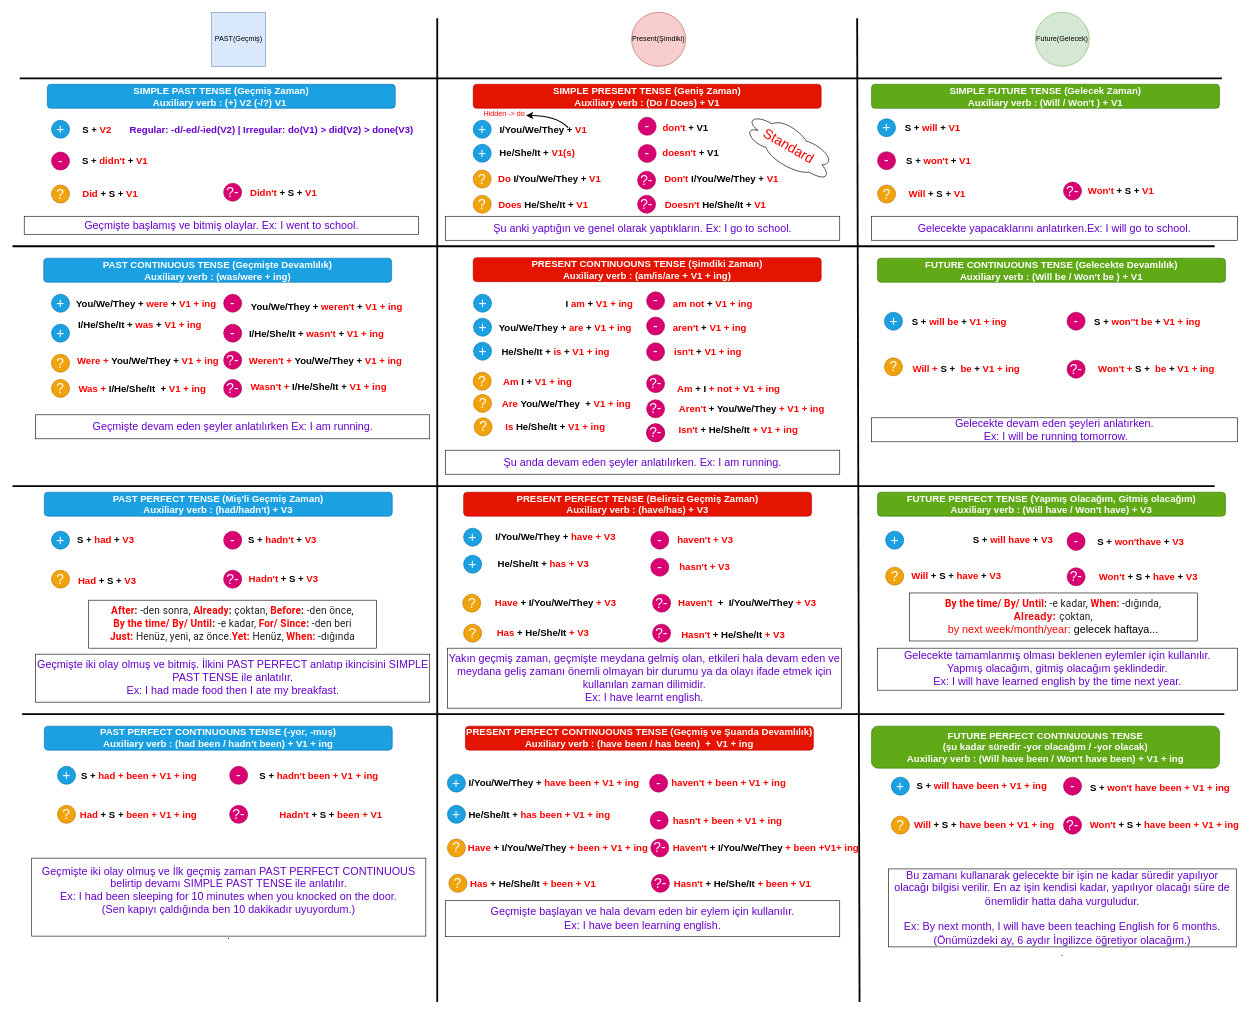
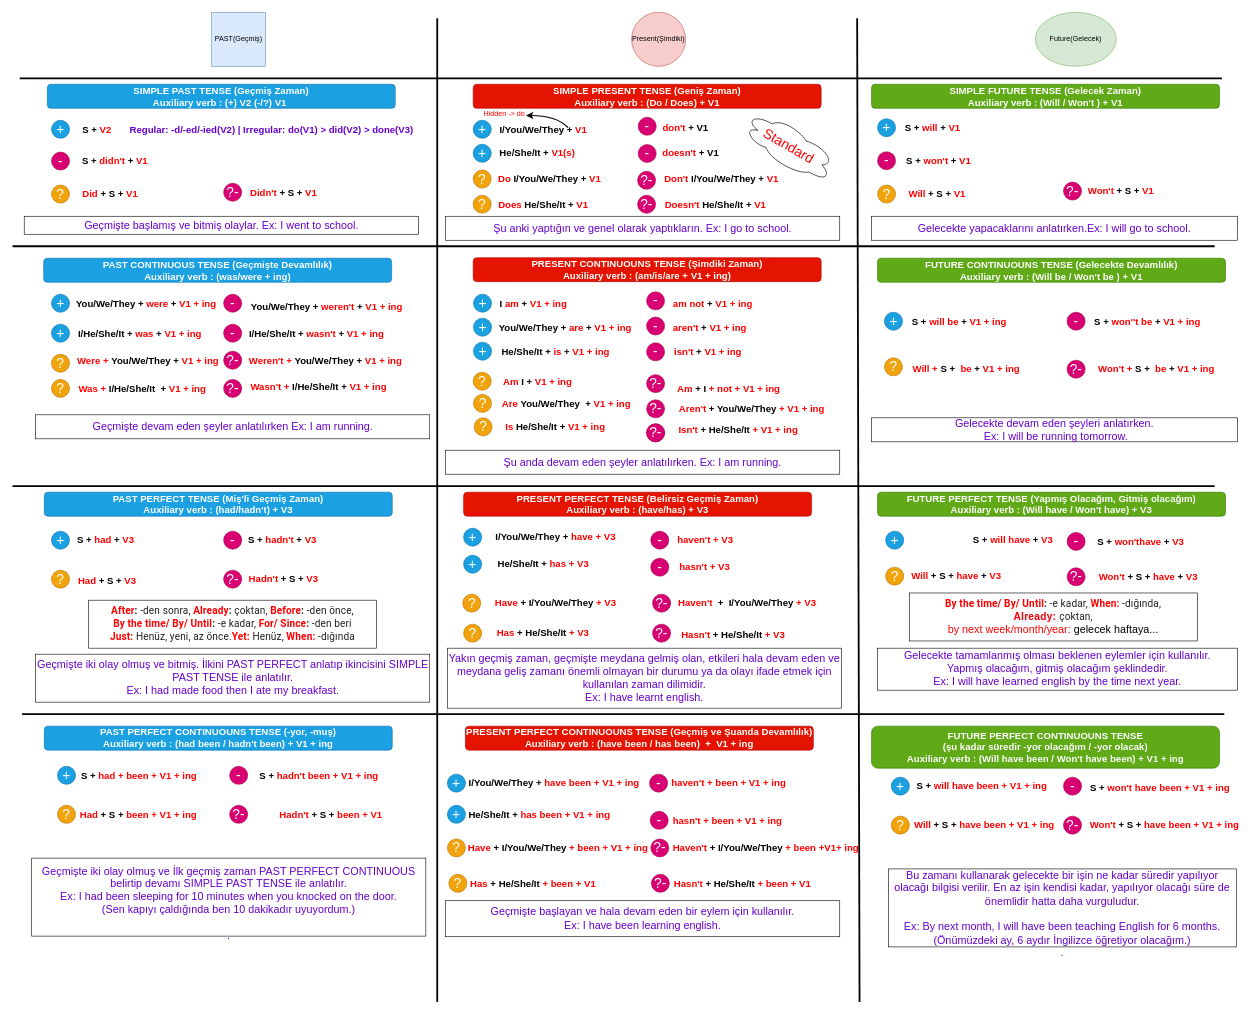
(1062, 39) -> (1076, 39)
(599, 303) -> (533, 303)
(140, 324) -> (140, 333)
